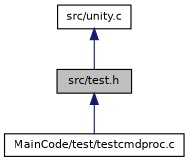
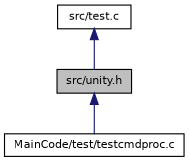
(94, 17) -> (94, 17)
(94, 81) -> (94, 81)
